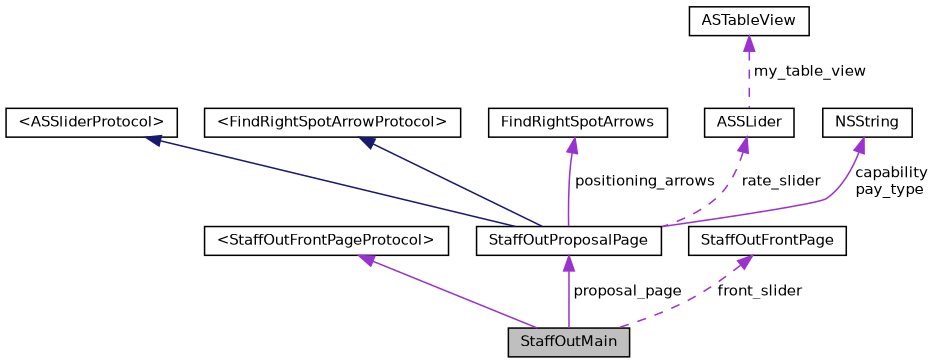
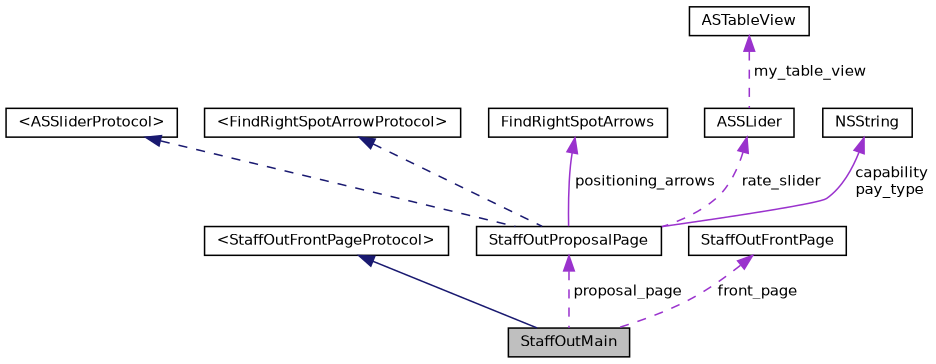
(338, 184) -> (338, 184)
(458, 185) -> (458, 185)
(758, 292) -> (755, 292)
(455, 295) -> (455, 295)
(569, 300) -> (569, 300)
